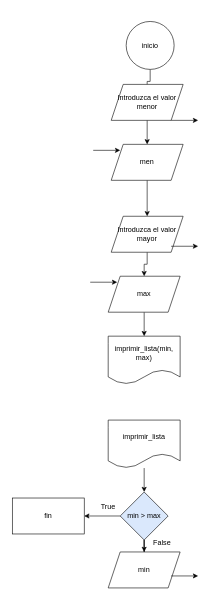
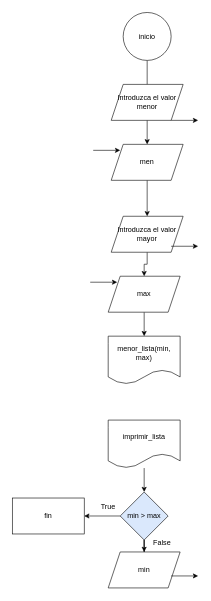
(150, 45) -> (147, 36)
(144, 353) -> (144, 353)
